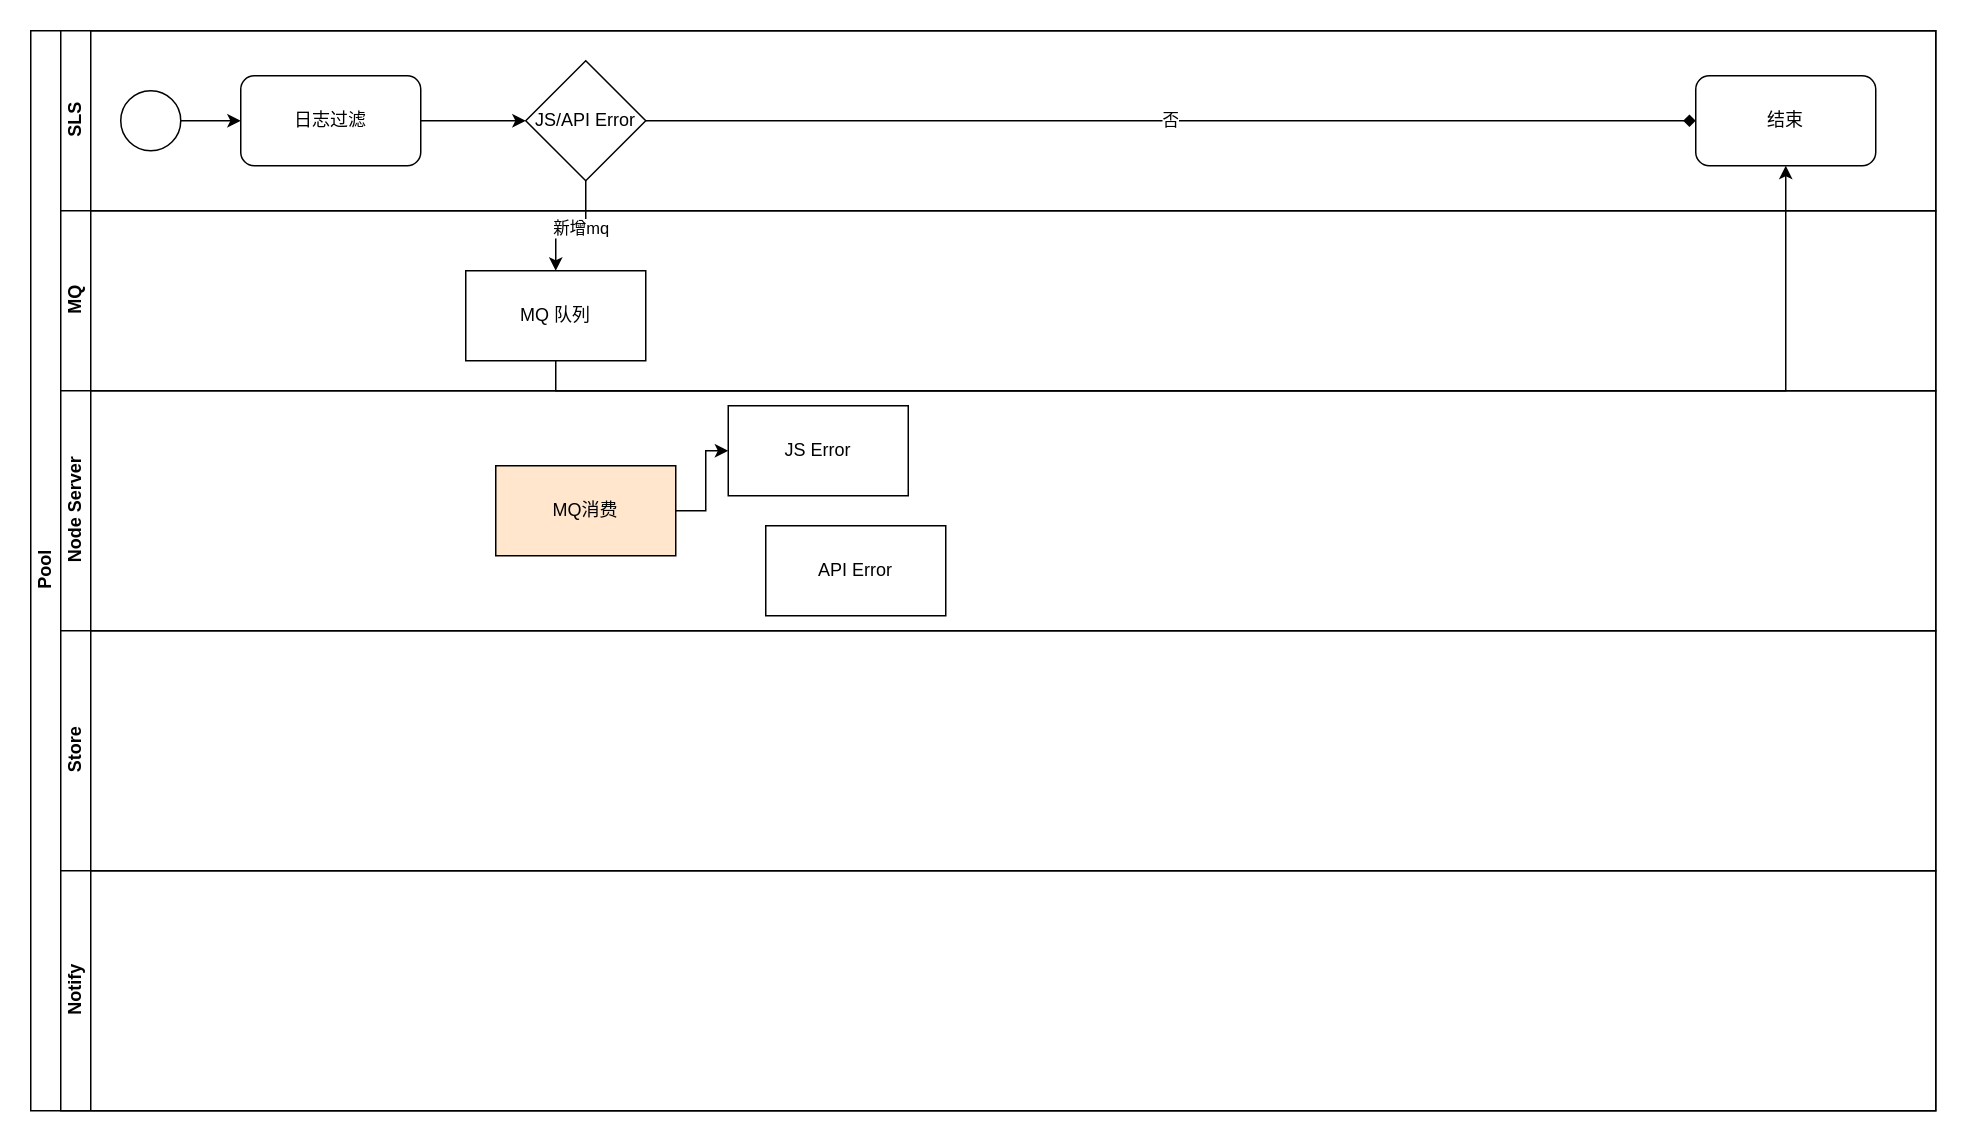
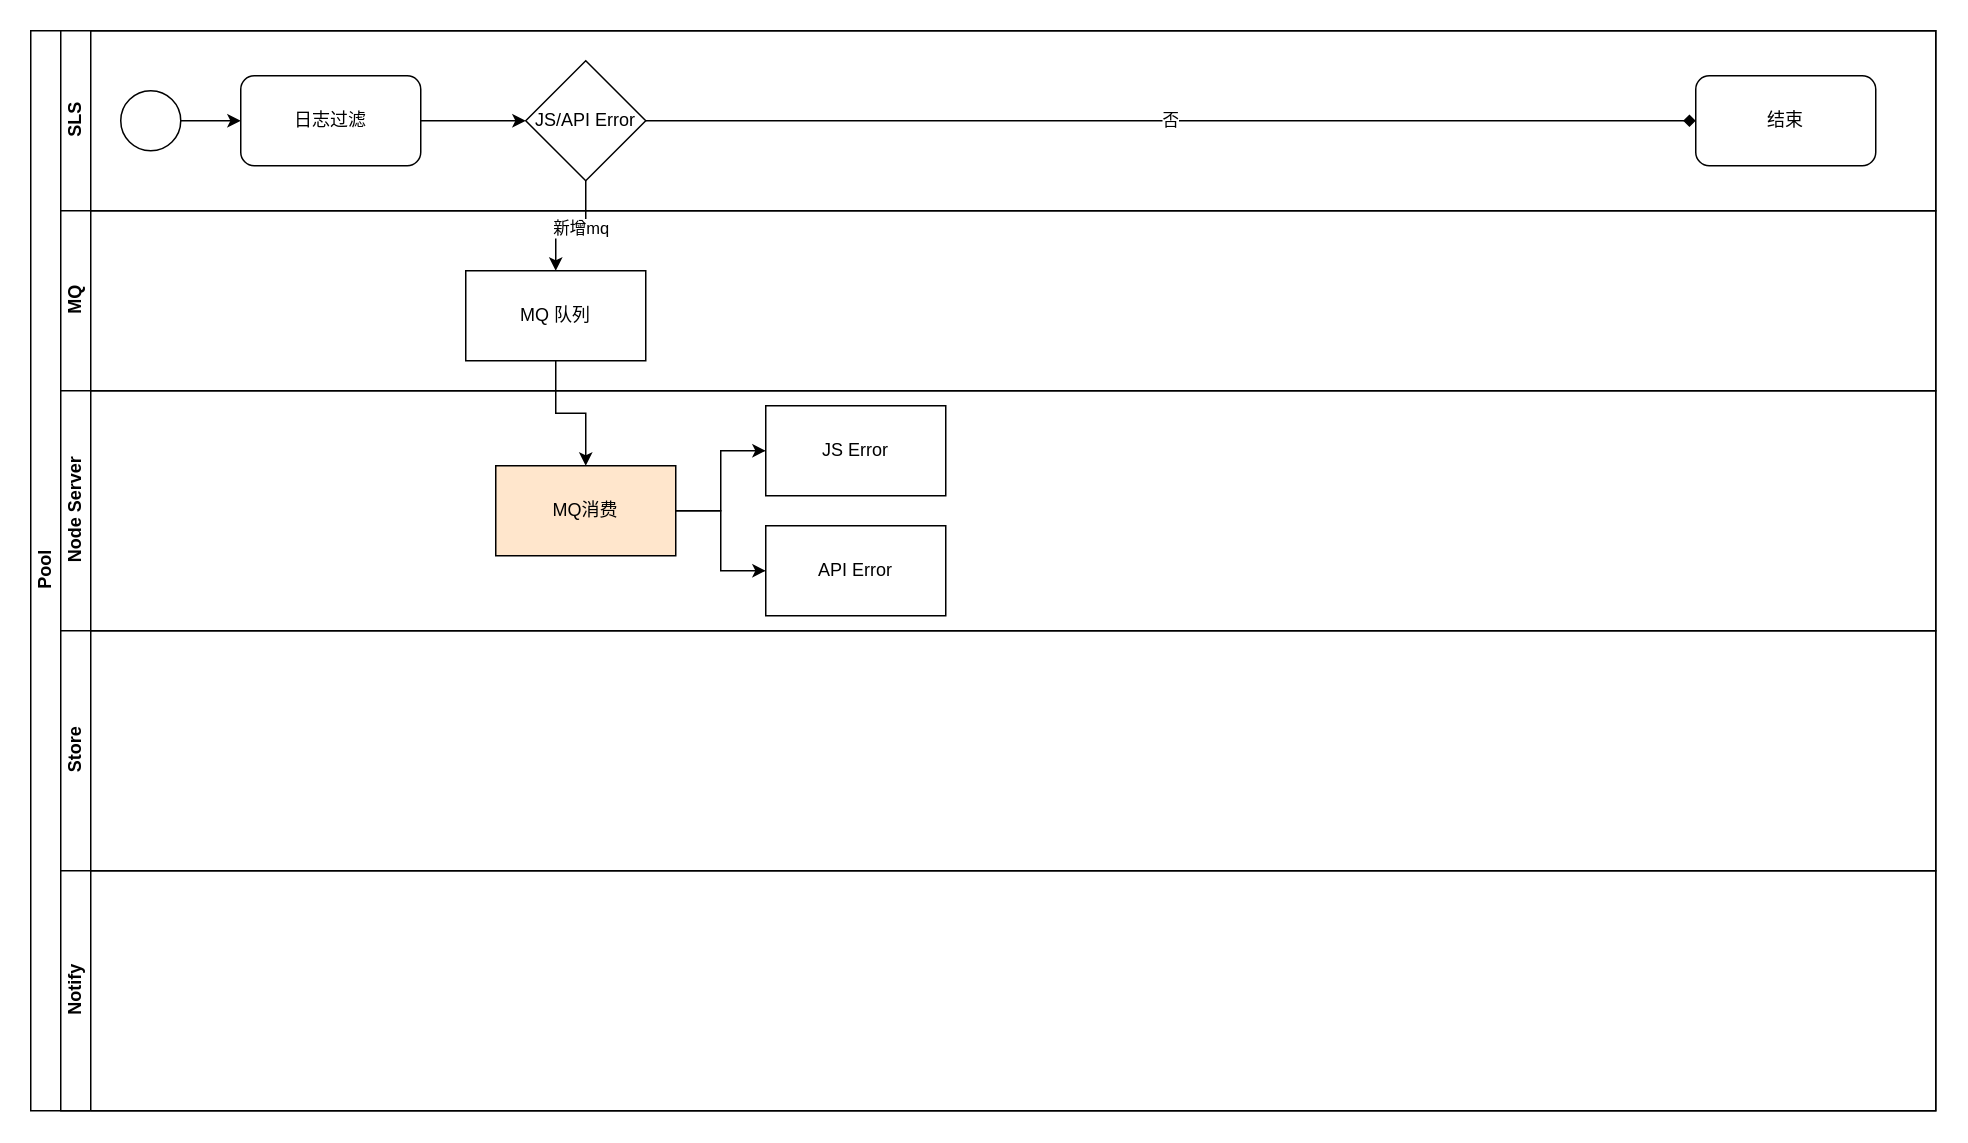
(1786, 282) -> (582, 413)
(818, 451) -> (856, 451)
none -> (721, 558)
